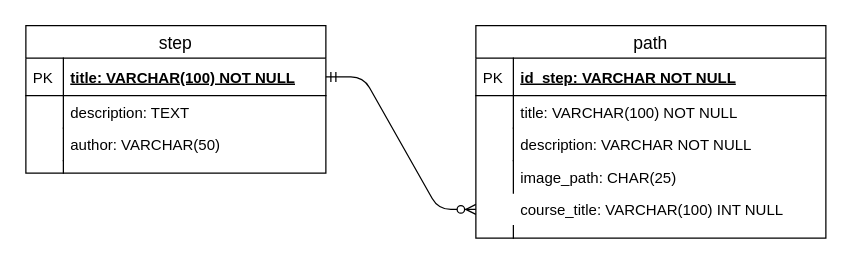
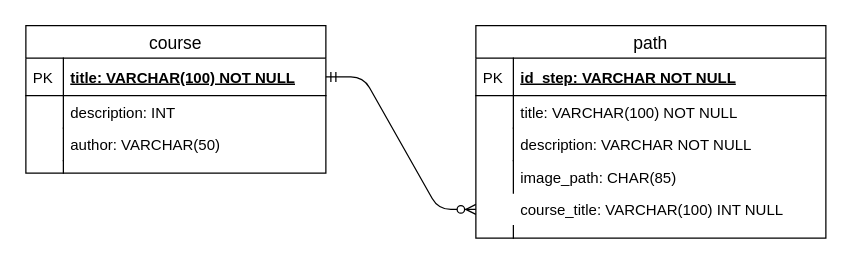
(175, 43) -> (175, 43)
(134, 113) -> (129, 113)
(598, 178) -> (598, 178)
